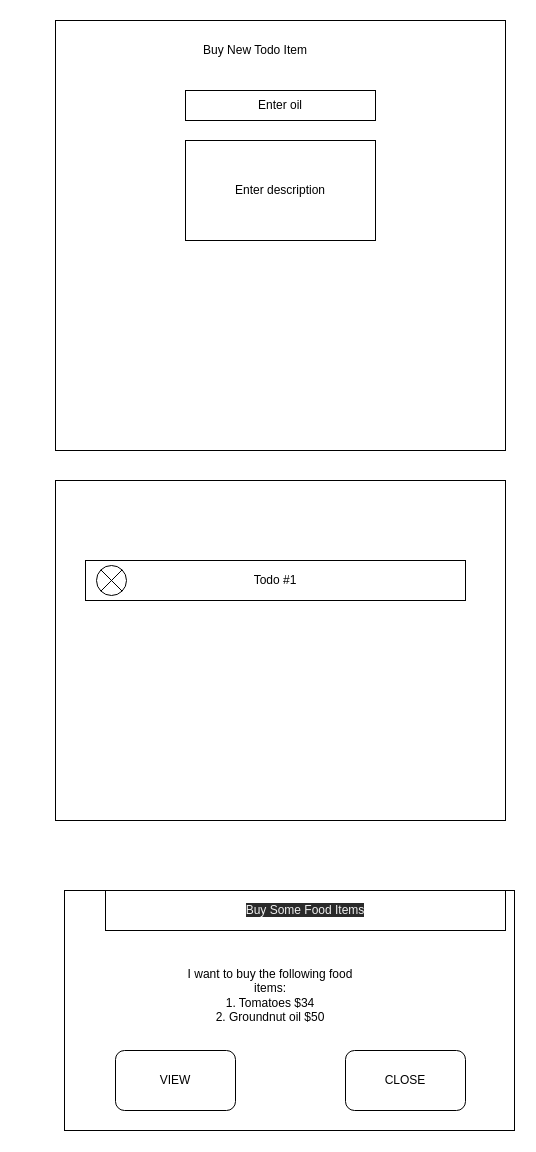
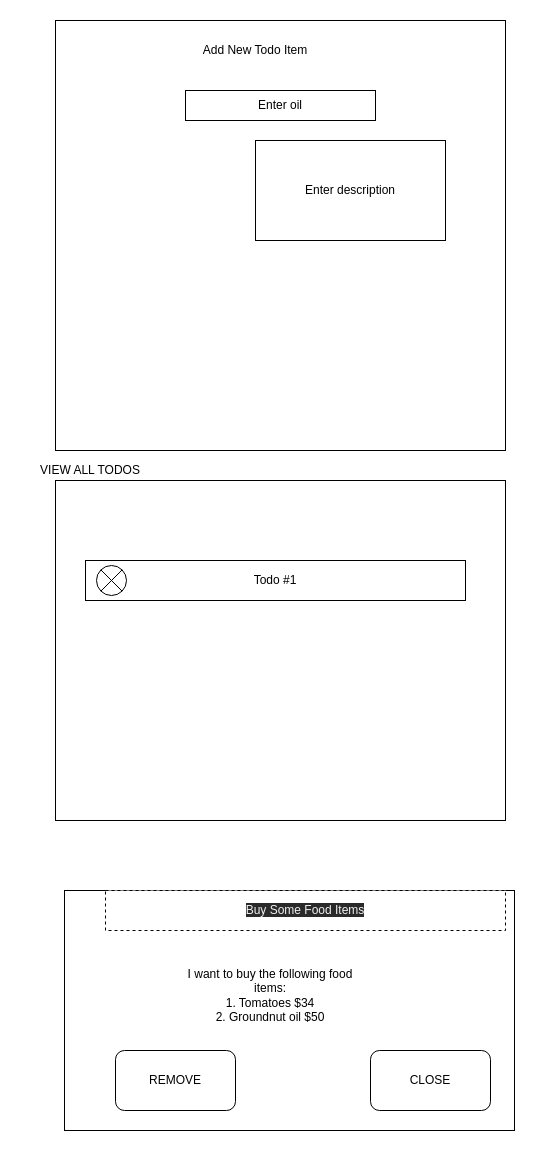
(256, 51) -> (256, 51)
(281, 191) -> (351, 191)
none -> (91, 471)
(306, 911) -> (306, 911)
(176, 1081) -> (176, 1081)
(406, 1081) -> (431, 1081)
